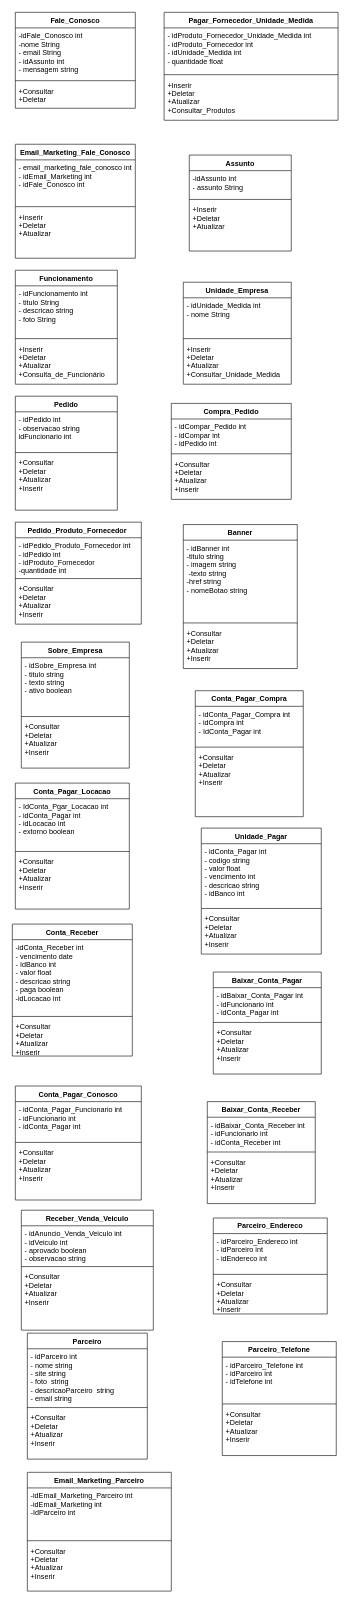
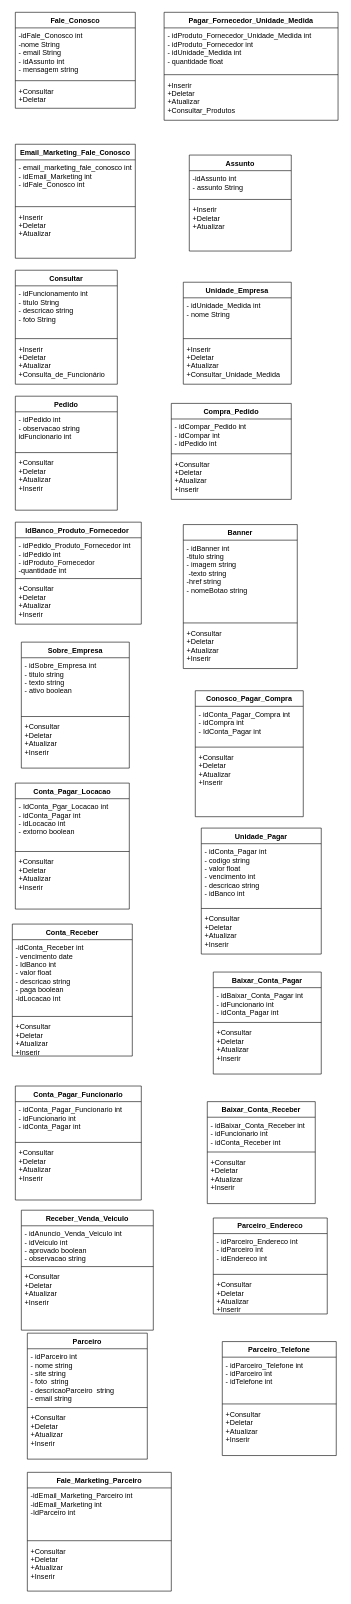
(66, 278) -> (66, 278)
(78, 530) -> (78, 530)
(249, 699) -> (249, 699)
(78, 1094) -> (78, 1094)
(99, 1481) -> (99, 1481)
